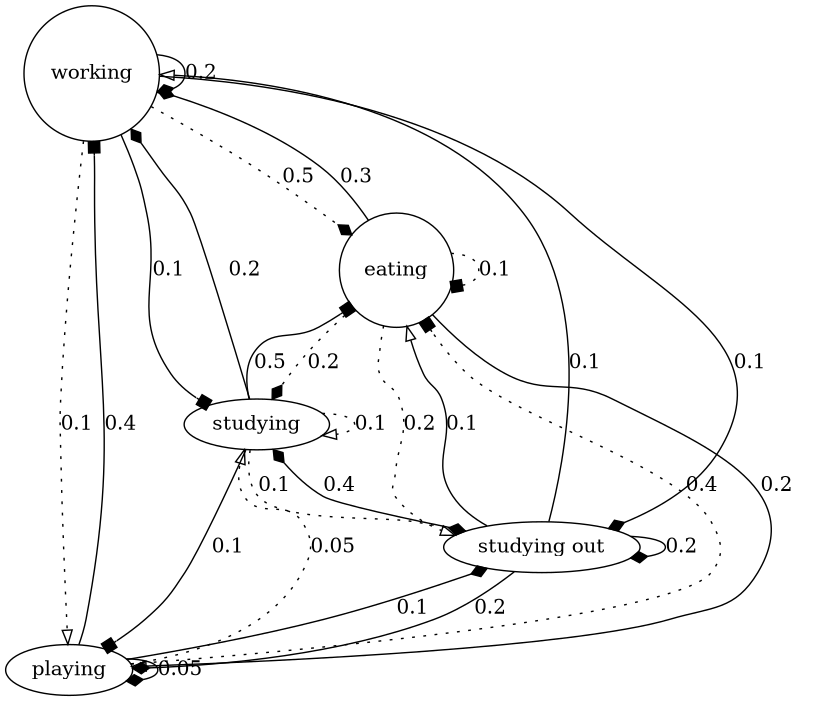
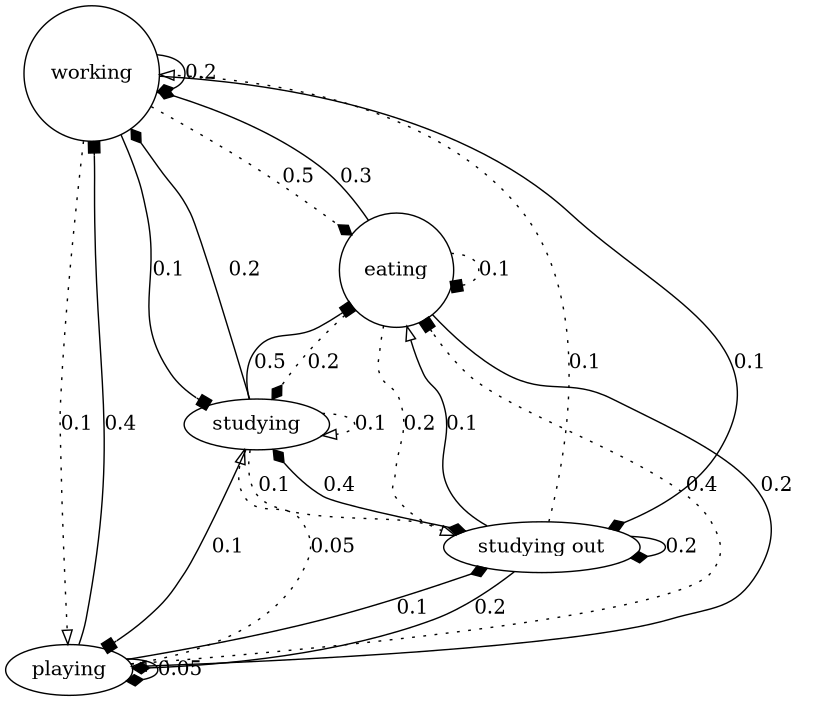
(500, 189) -> (500, 189)
